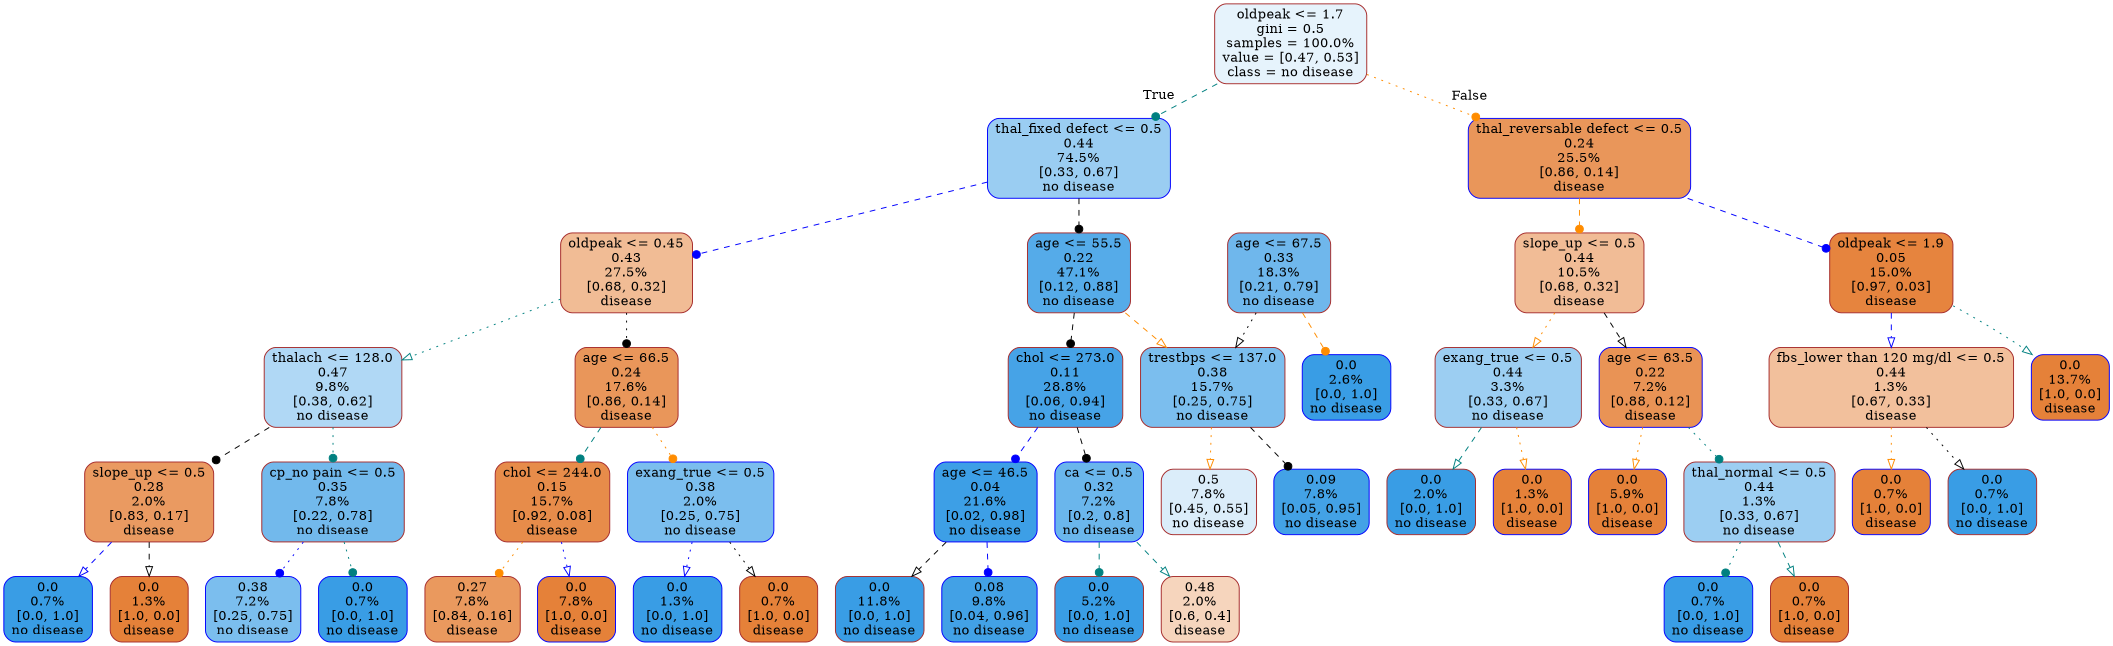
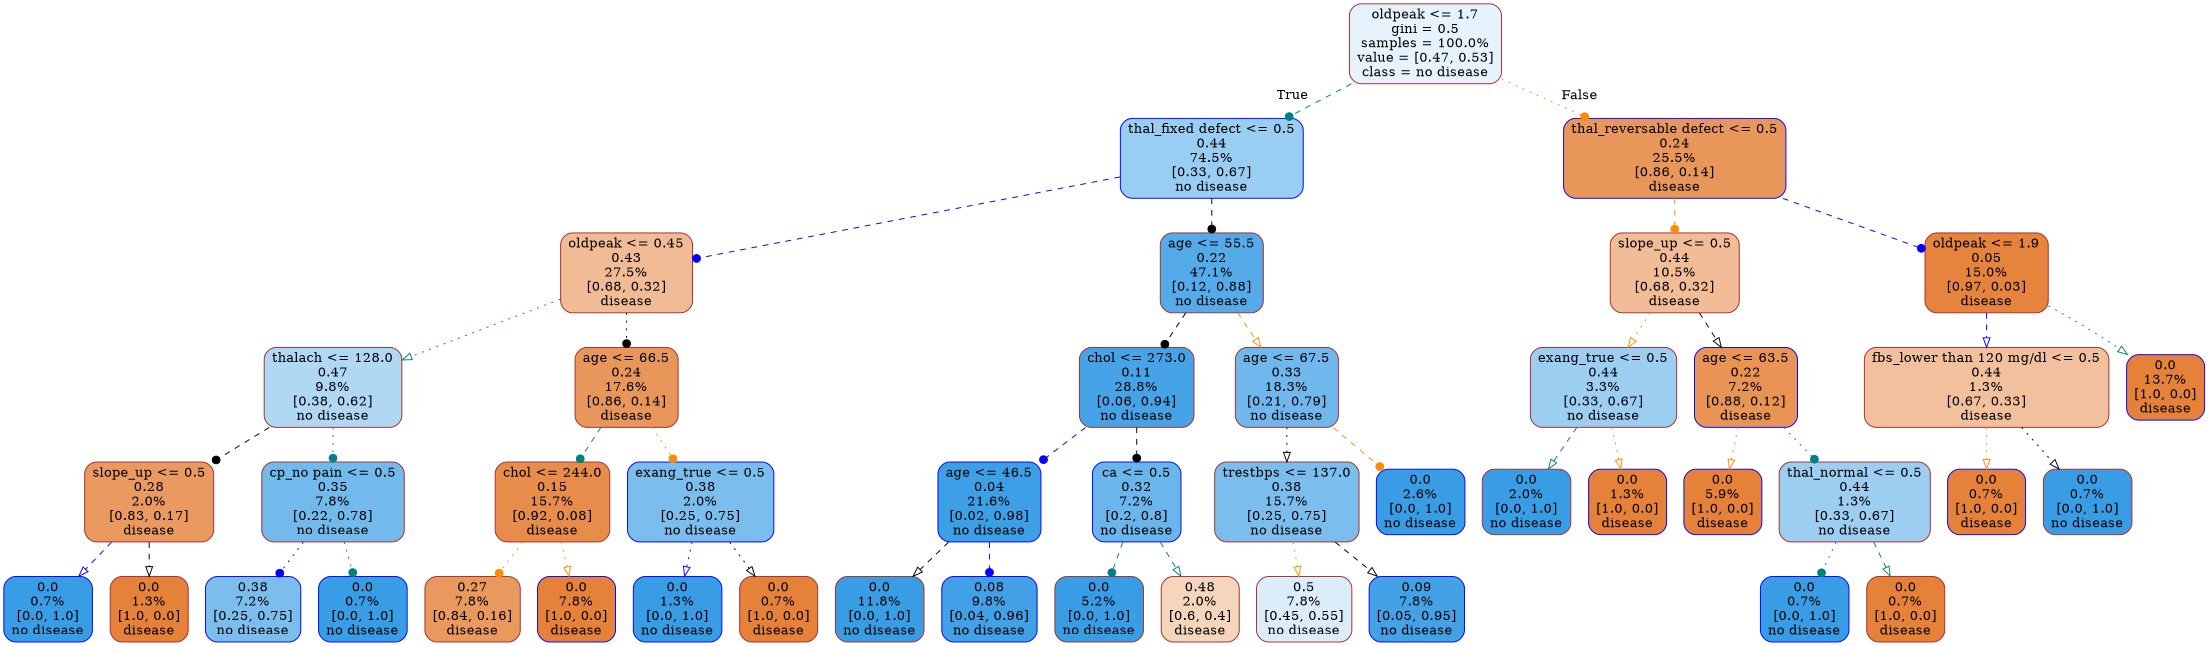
(1142, 327) -> (1247, 326)
(1268, 445) -> (1352, 556)
(564, 554) -> (564, 554)
